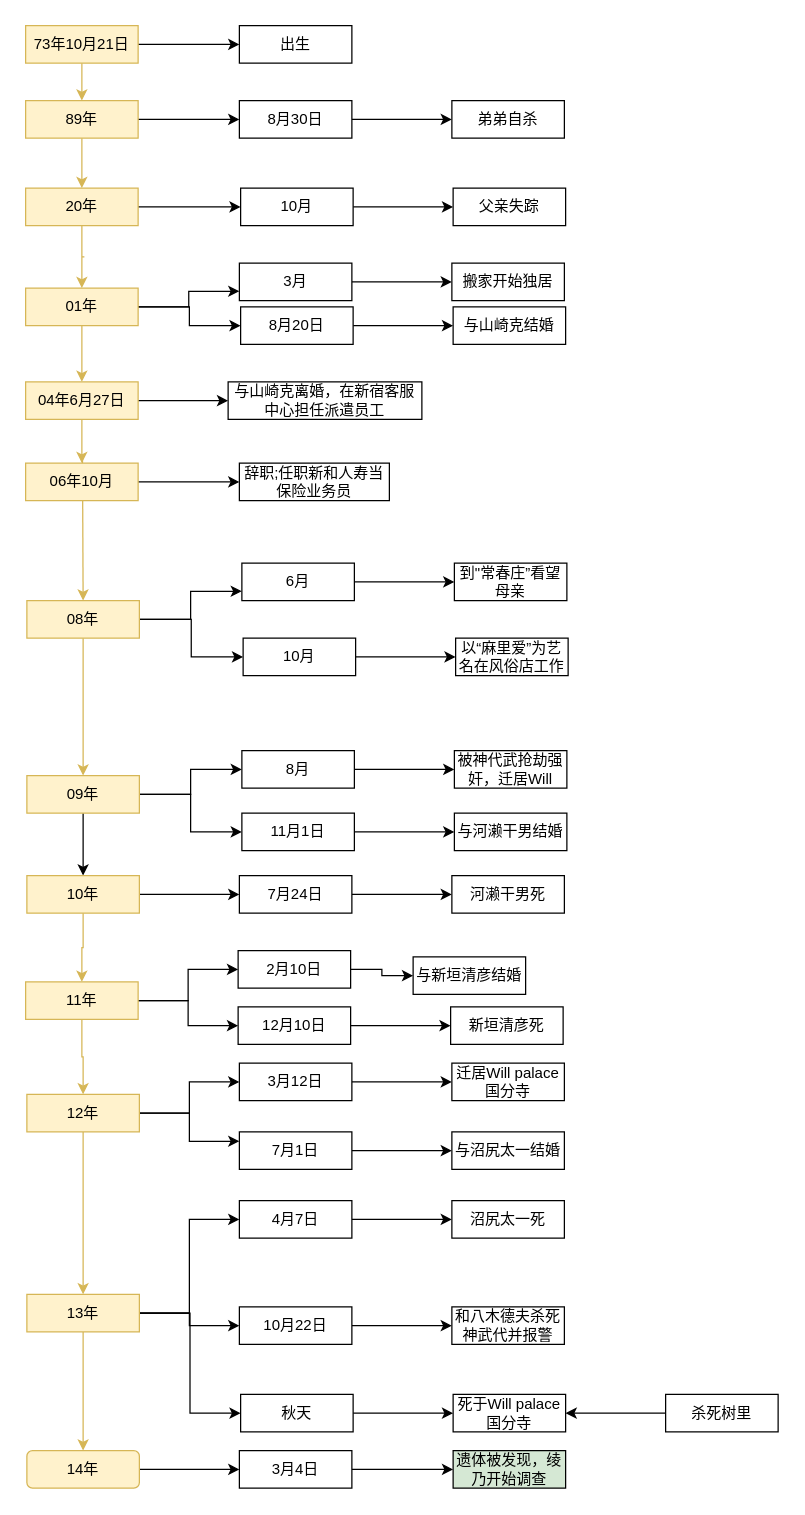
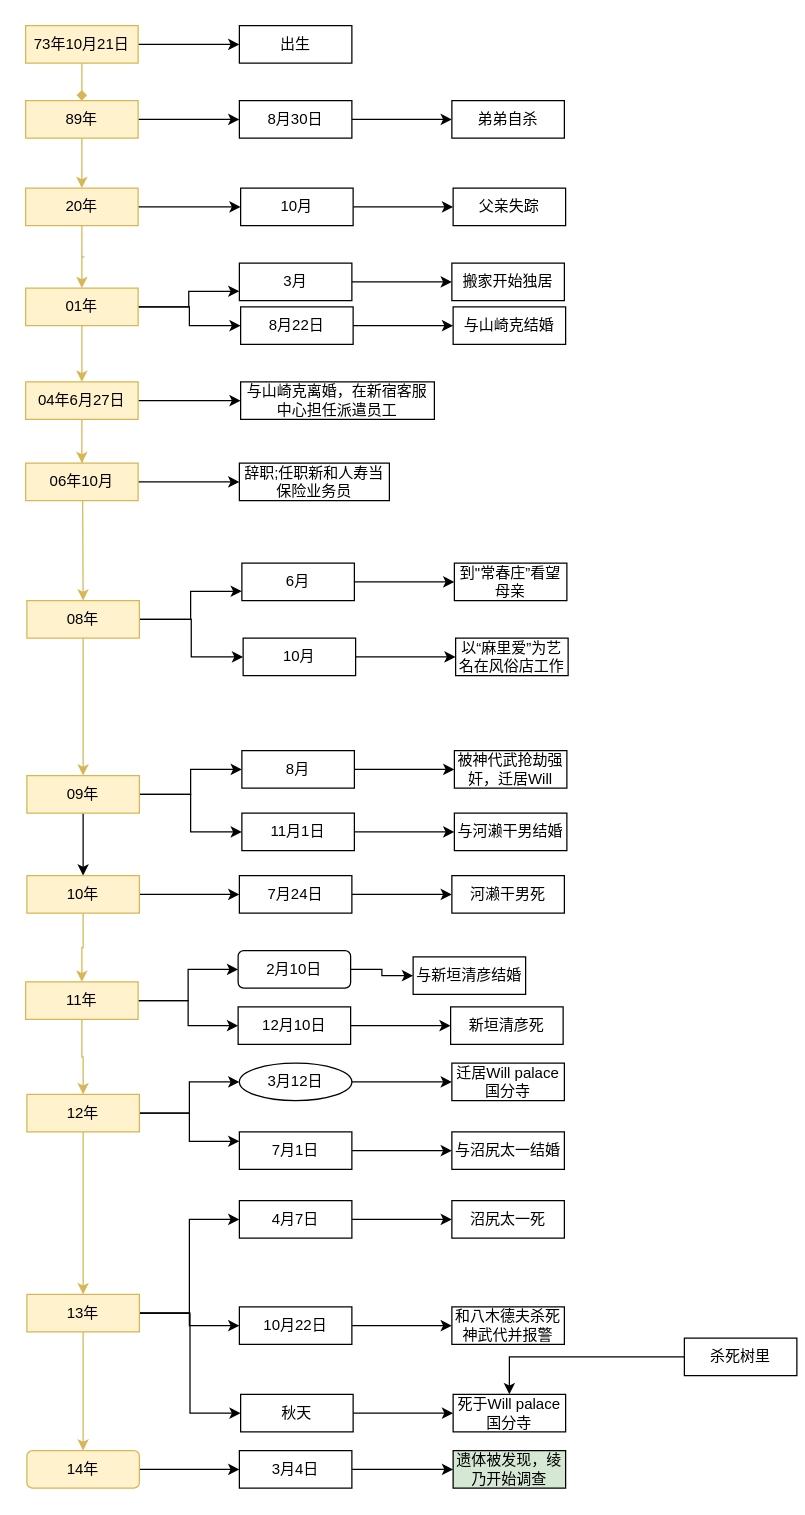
(82, 91) -> (82, 90)
(297, 326) -> (297, 326)
(325, 401) -> (338, 401)
(294, 969) -> (294, 969)
(296, 1082) -> (296, 1082)
(722, 1413) -> (741, 1357)
